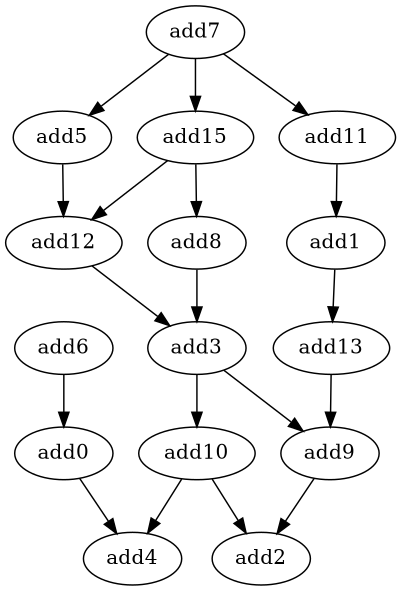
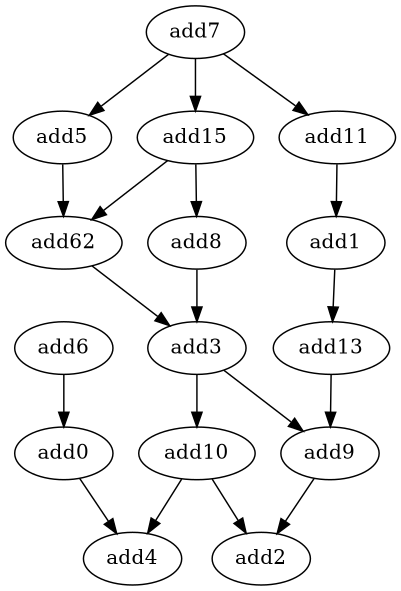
(64, 243) -> (64, 243)
